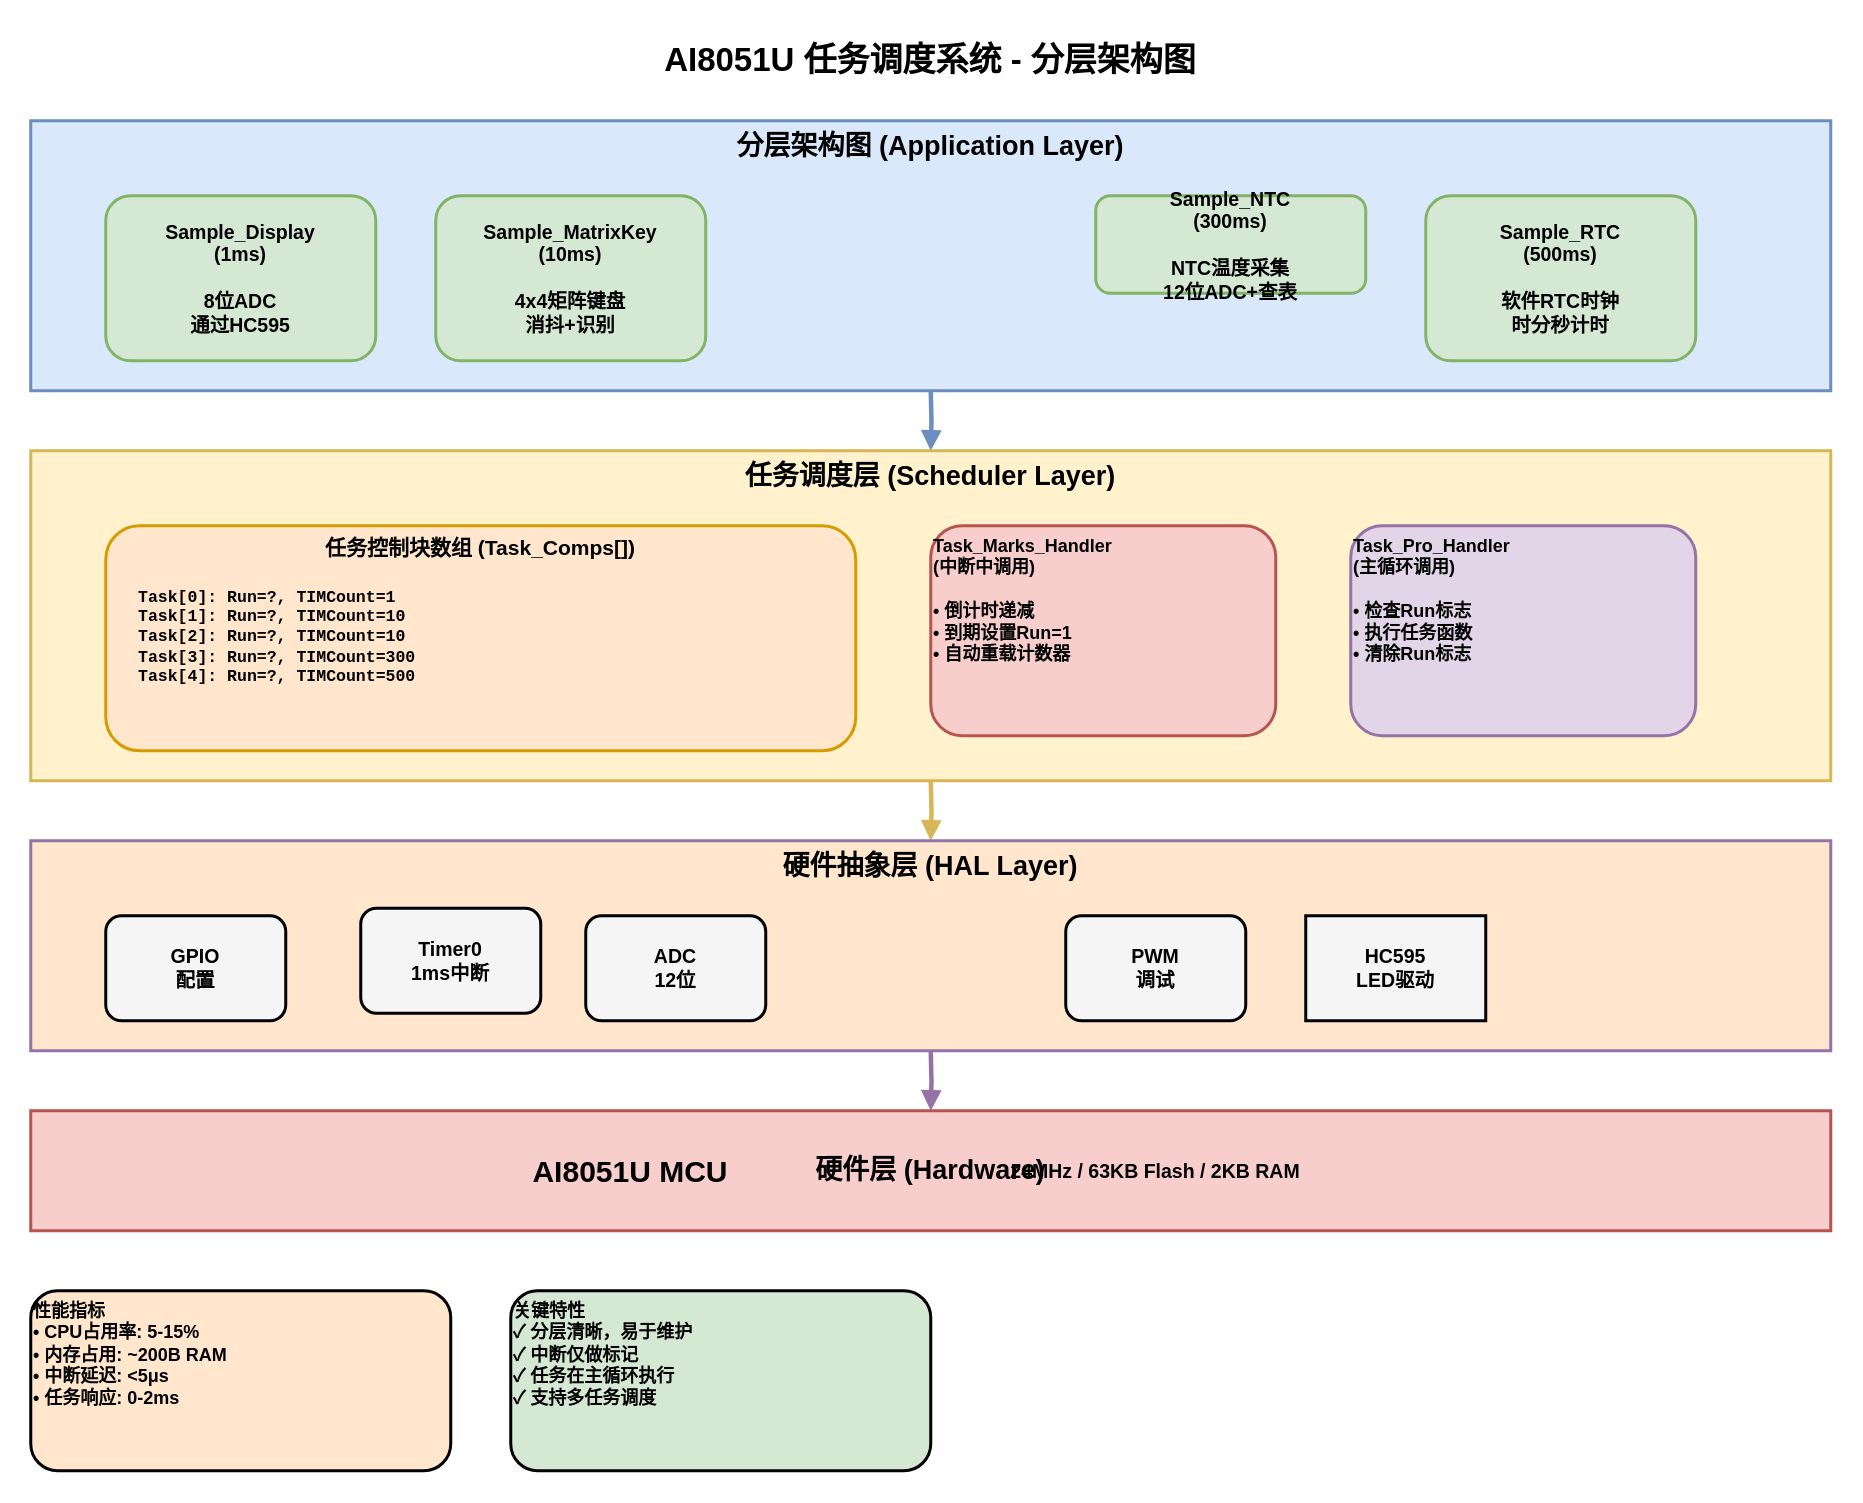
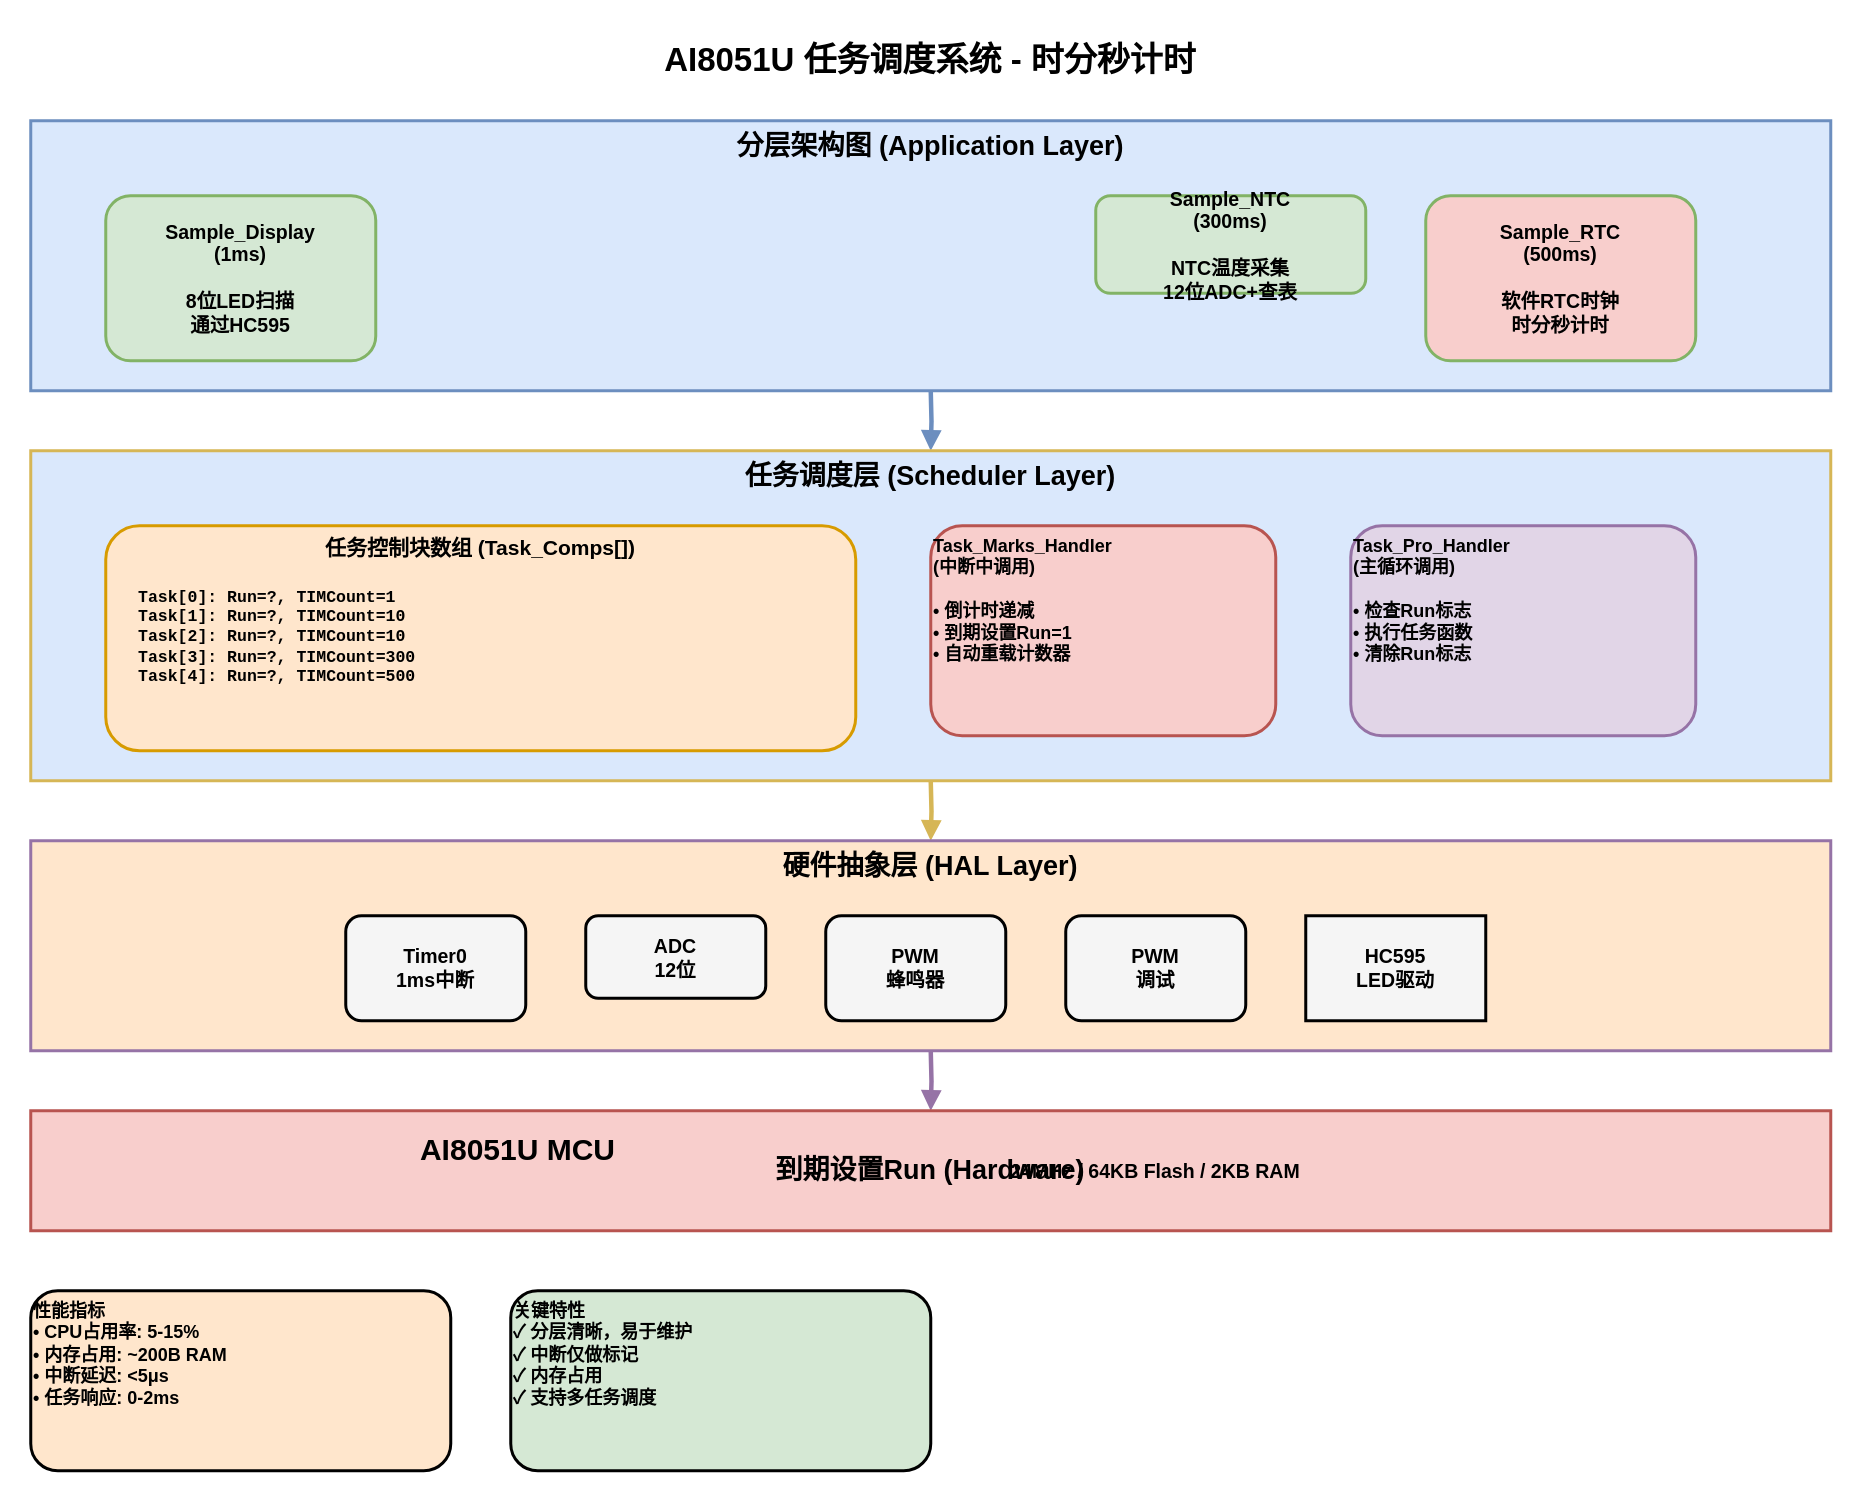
(931, 61) -> (931, 61)
(241, 278) -> (241, 278)
(571, 278) -> none
(1561, 278) -> (1561, 278)
(931, 477) -> (931, 477)
(451, 961) -> (436, 968)
(196, 968) -> none
(676, 968) -> (676, 957)
none -> (916, 968)
(631, 1171) -> (518, 1148)
(931, 1171) -> (931, 1171)
(1156, 1171) -> (1156, 1171)
(602, 1355) -> (602, 1355)
